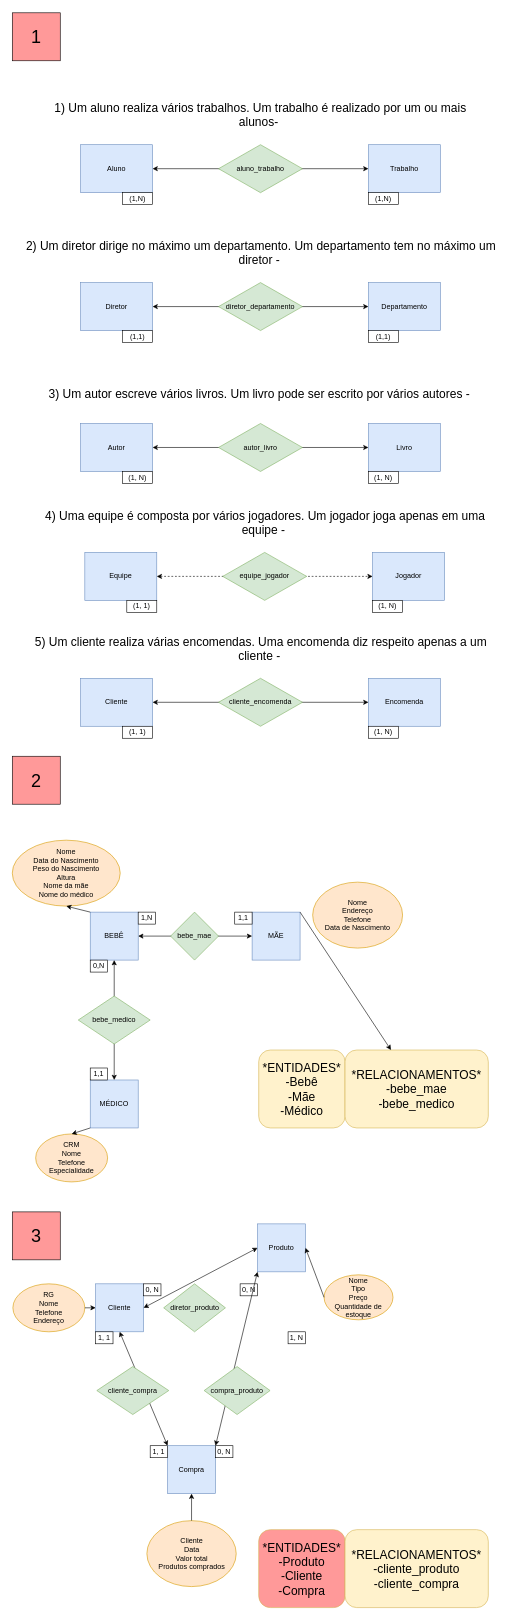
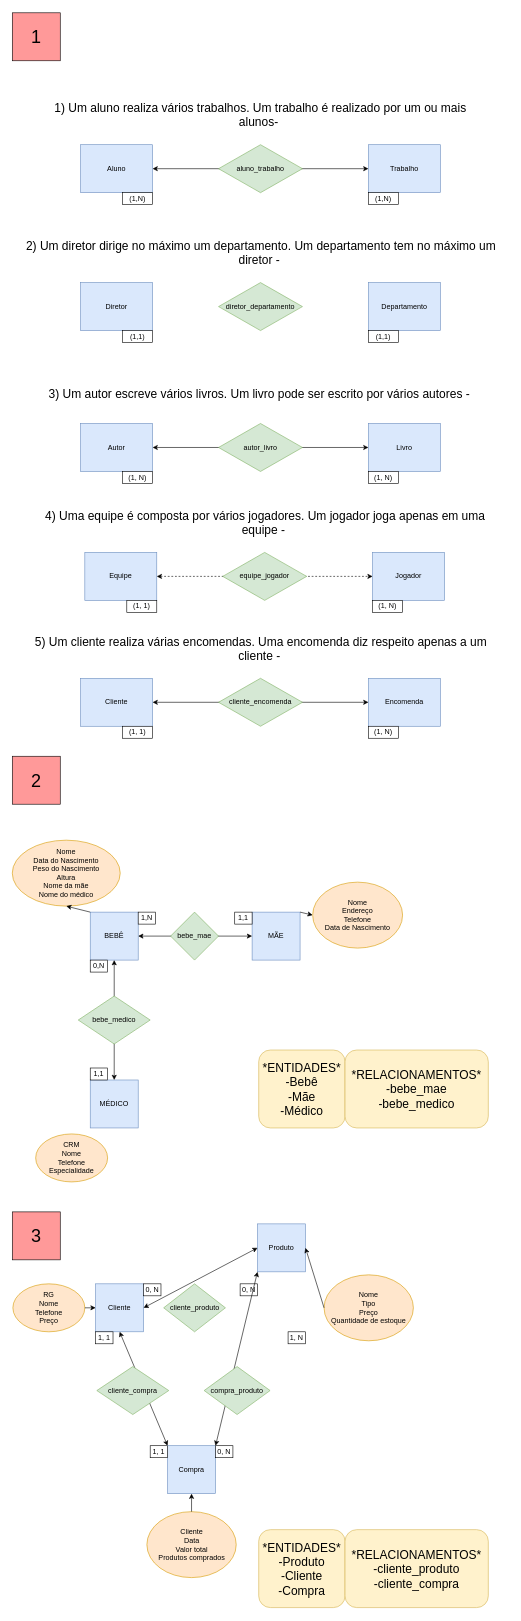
(333, 306) -> none
(344, 979) -> (304, 913)
(83, 1131) -> none
(359, 1298) -> (369, 1308)
(49, 1308) -> (49, 1308)
(195, 1308) -> (195, 1308)
(192, 1554) -> (192, 1545)
(302, 1569) -> (302, 1569)
